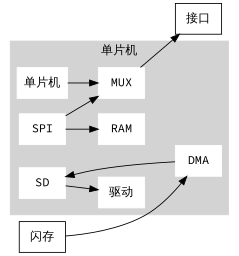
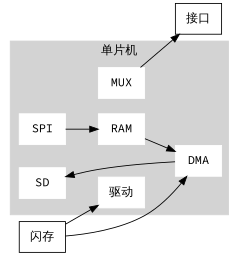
(42, 83) -> none
(78, 108) -> none
none -> (156, 143)
(78, 187) -> (73, 220)
